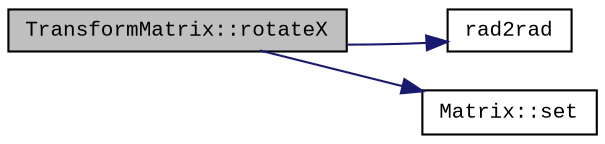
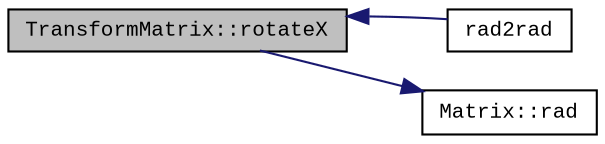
(387, 44) -> (408, 17)
(510, 112) -> (510, 112)
